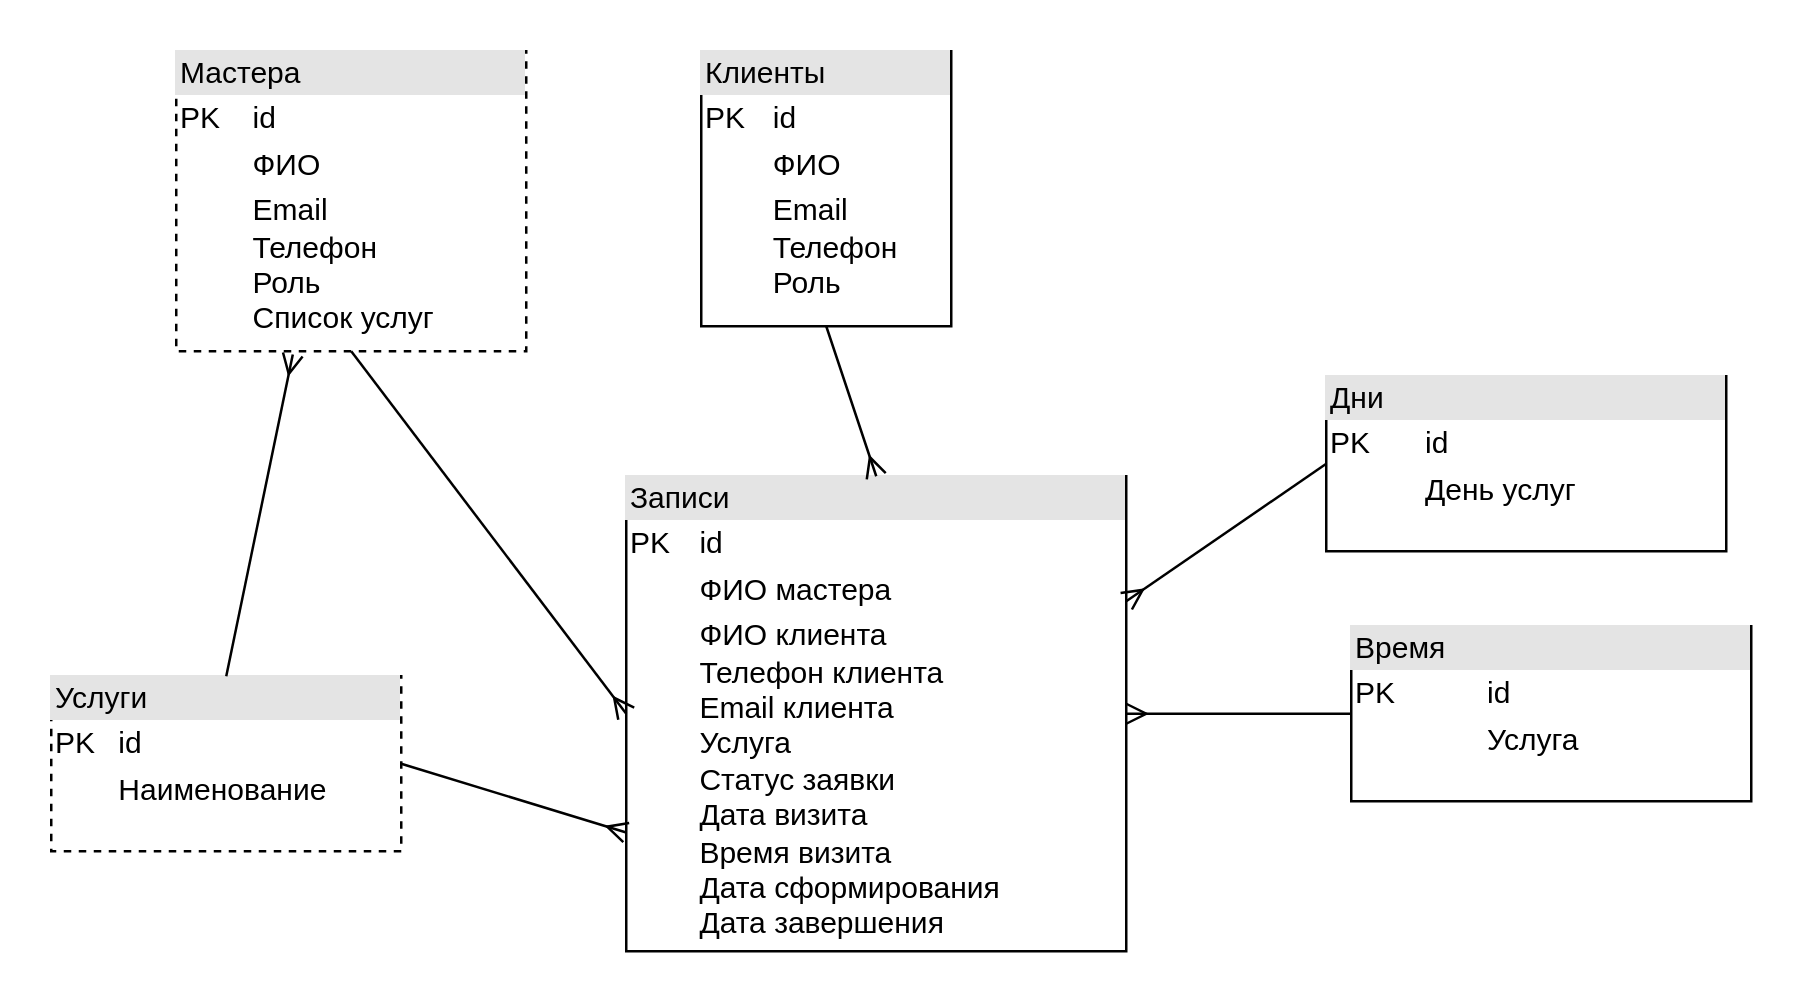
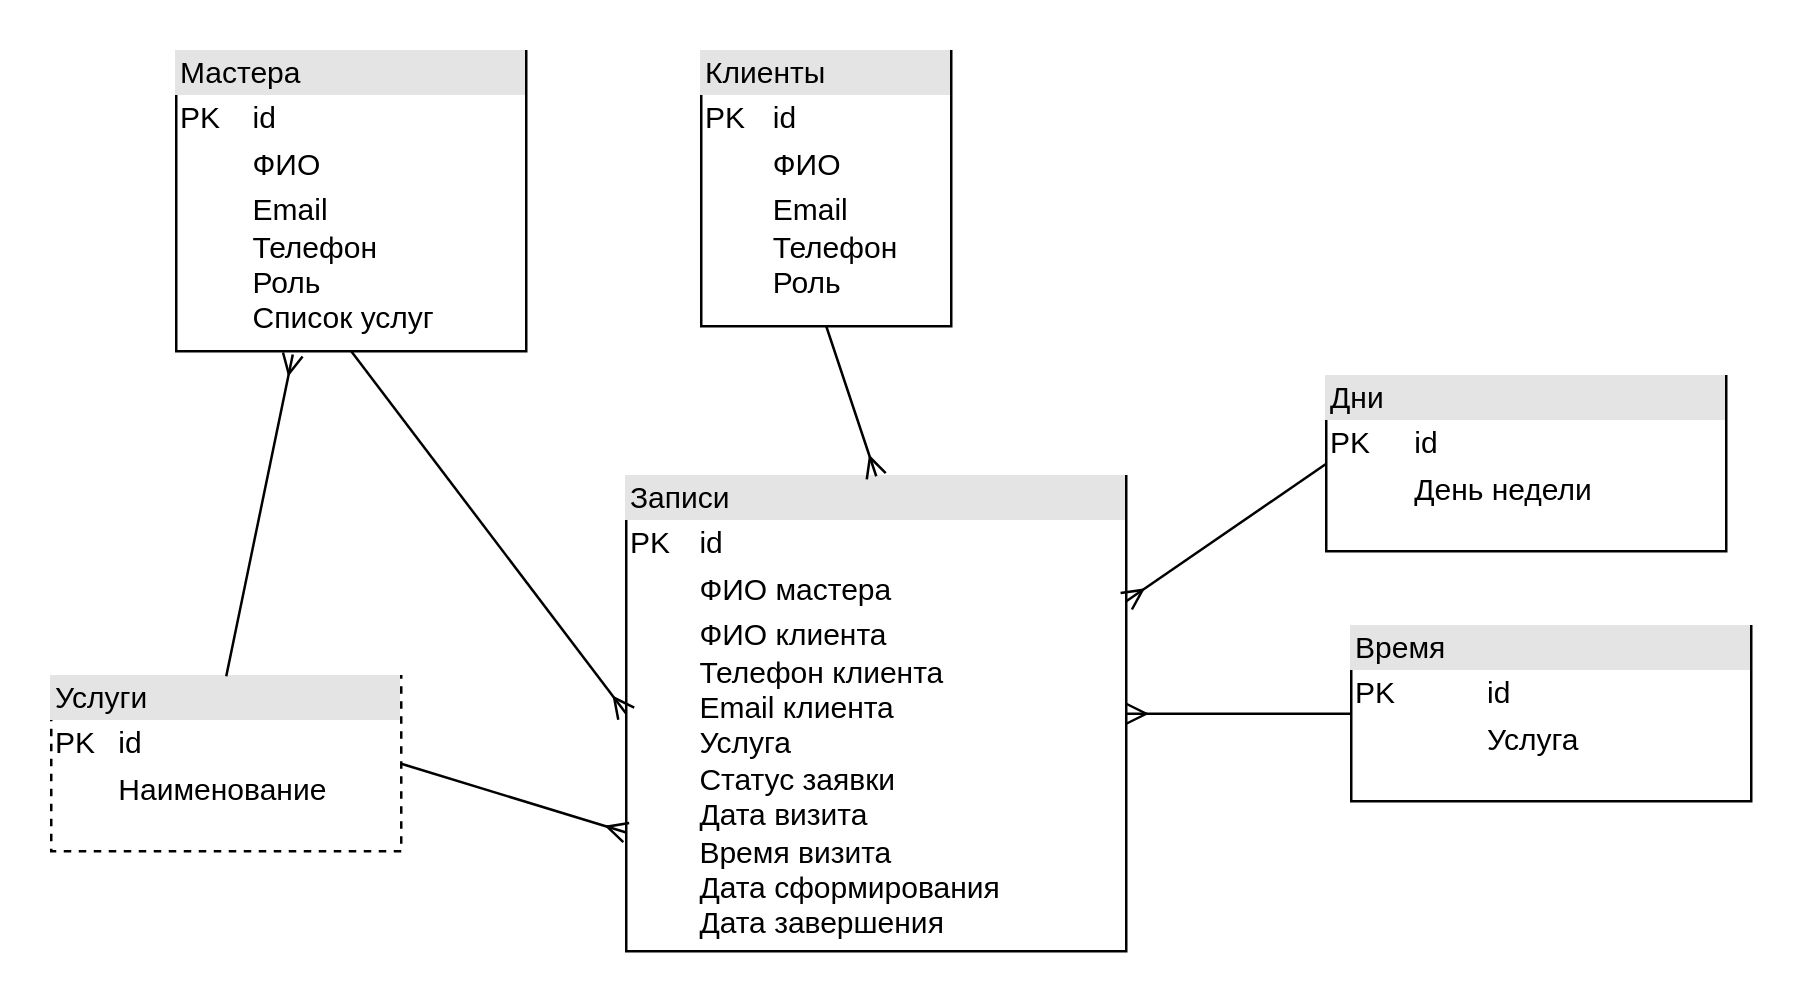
(351, 201) -> (351, 201)
(1406, 430) -> (1415, 430)
